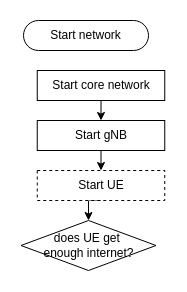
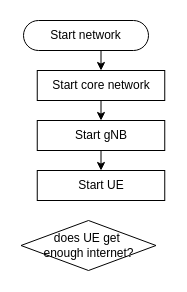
none -> (101, 56)
(101, 186) -> (101, 186)
(89, 201) -> none
